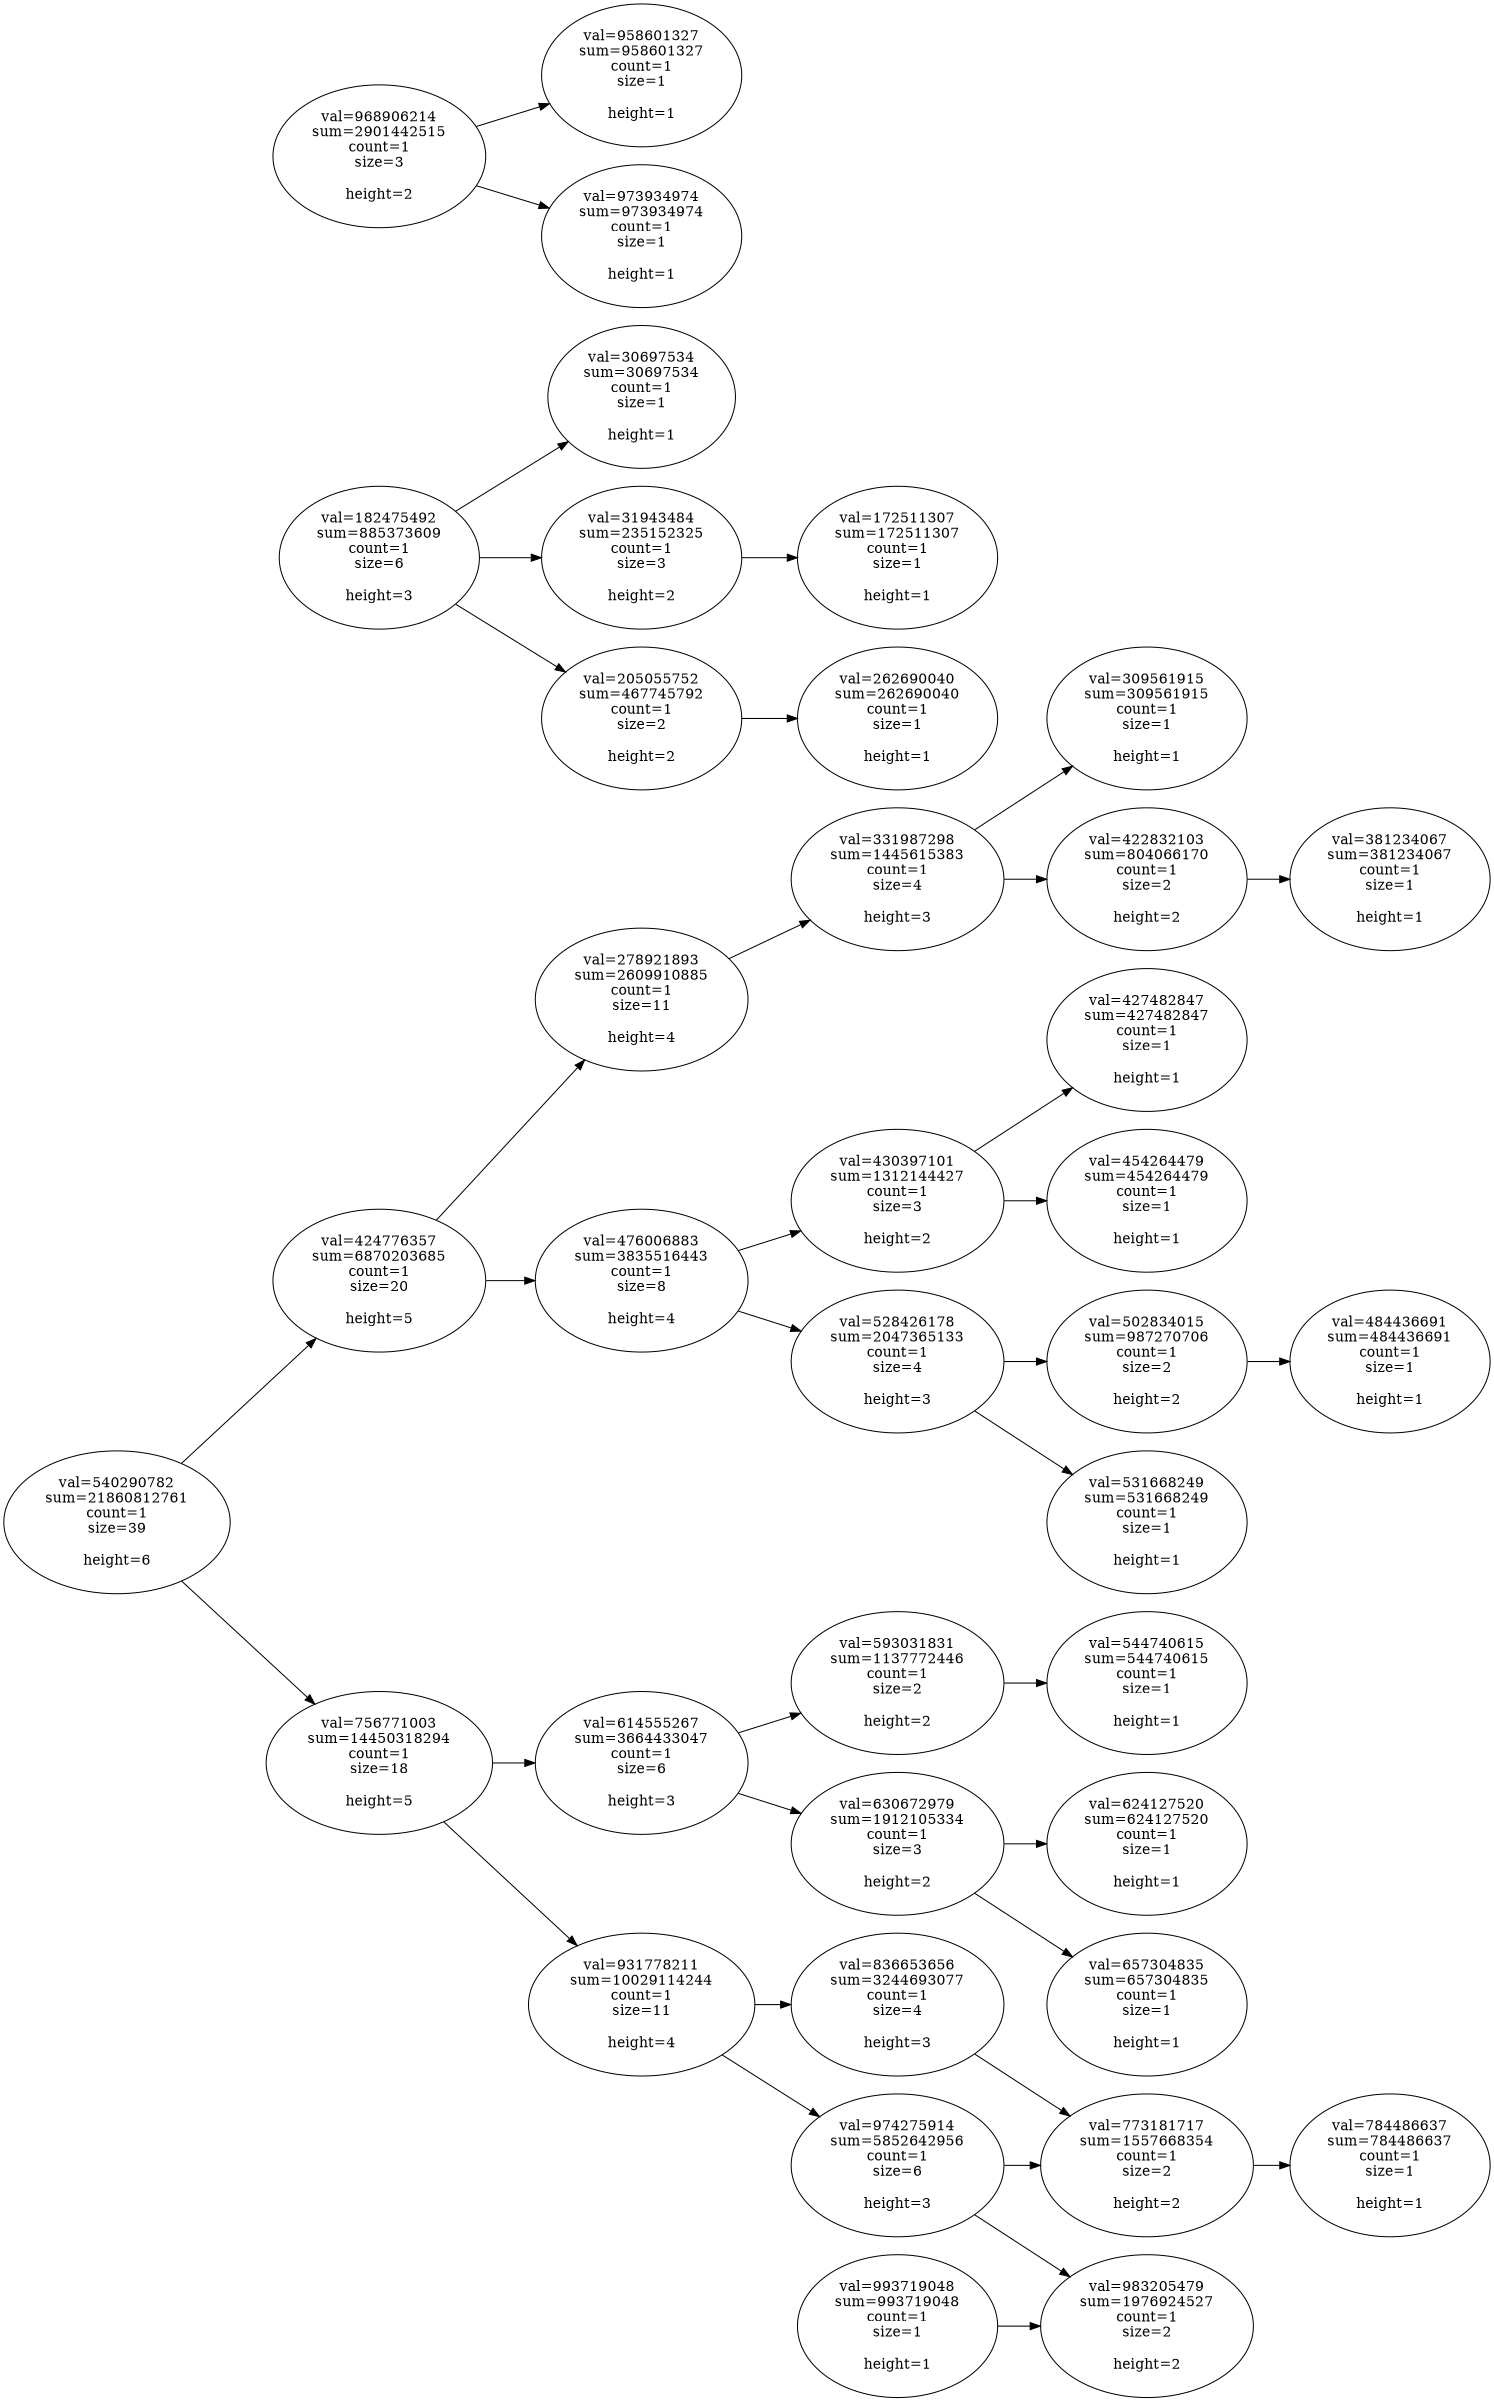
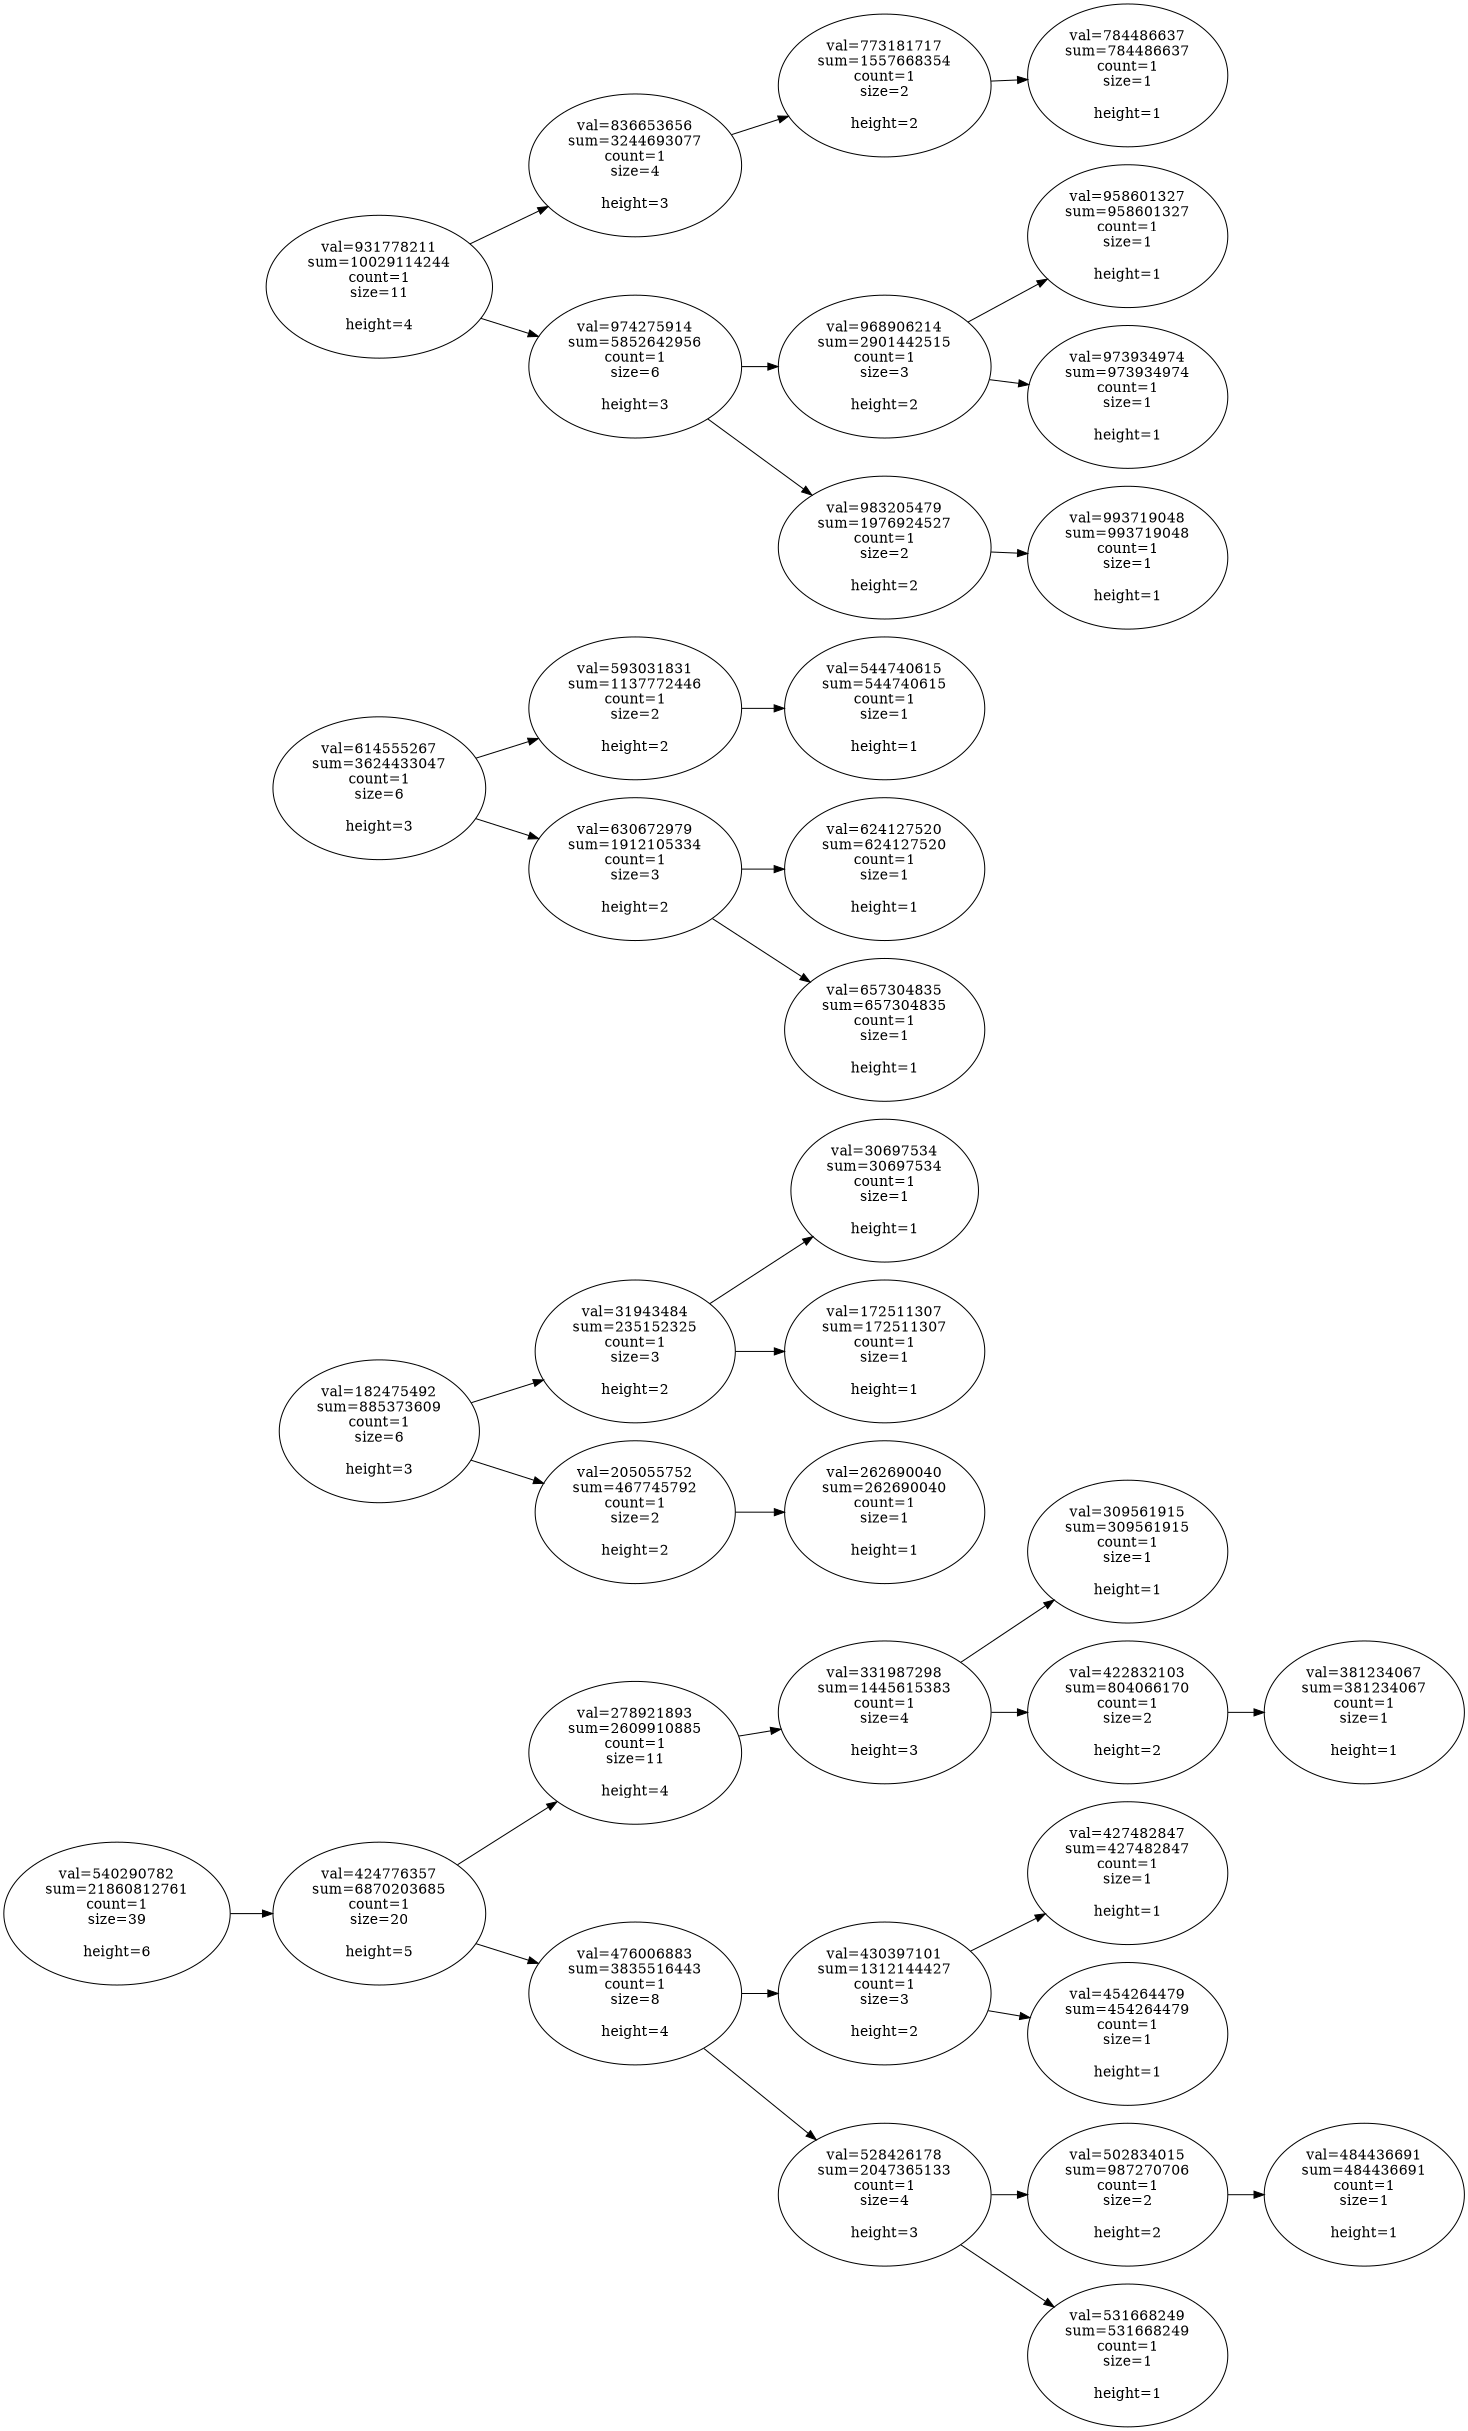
(508, 479) -> (757, 1273)
(642, 1739) -> (379, 764)
(379, 1763) -> none
(1017, 2165) -> (755, 367)
(1014, 2326) -> (1004, 553)
